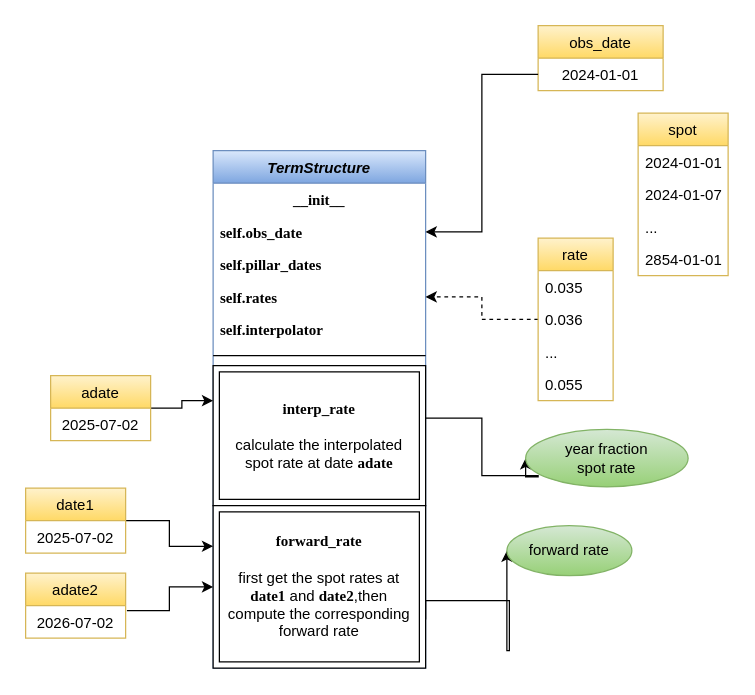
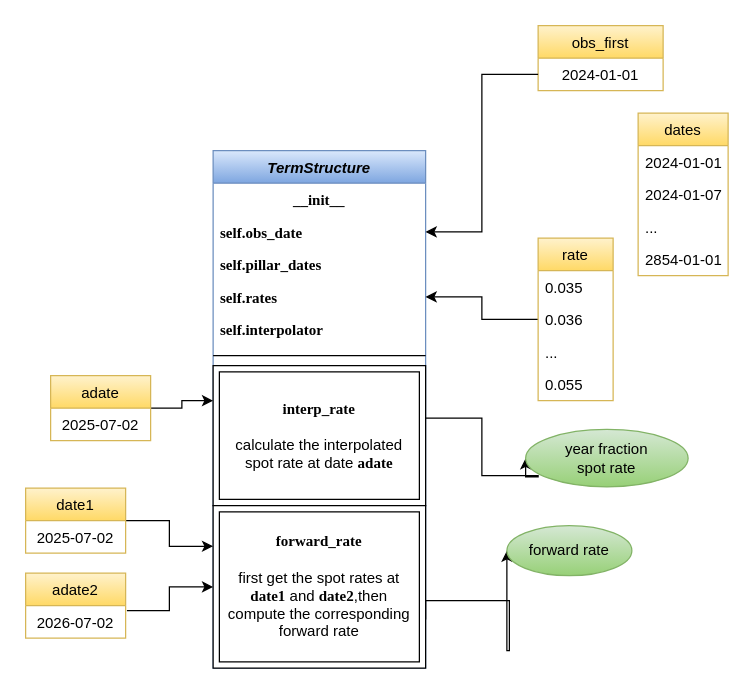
(600, 43) -> (600, 43)
(683, 130) -> (683, 130)
(482, 311) -> (482, 311)
